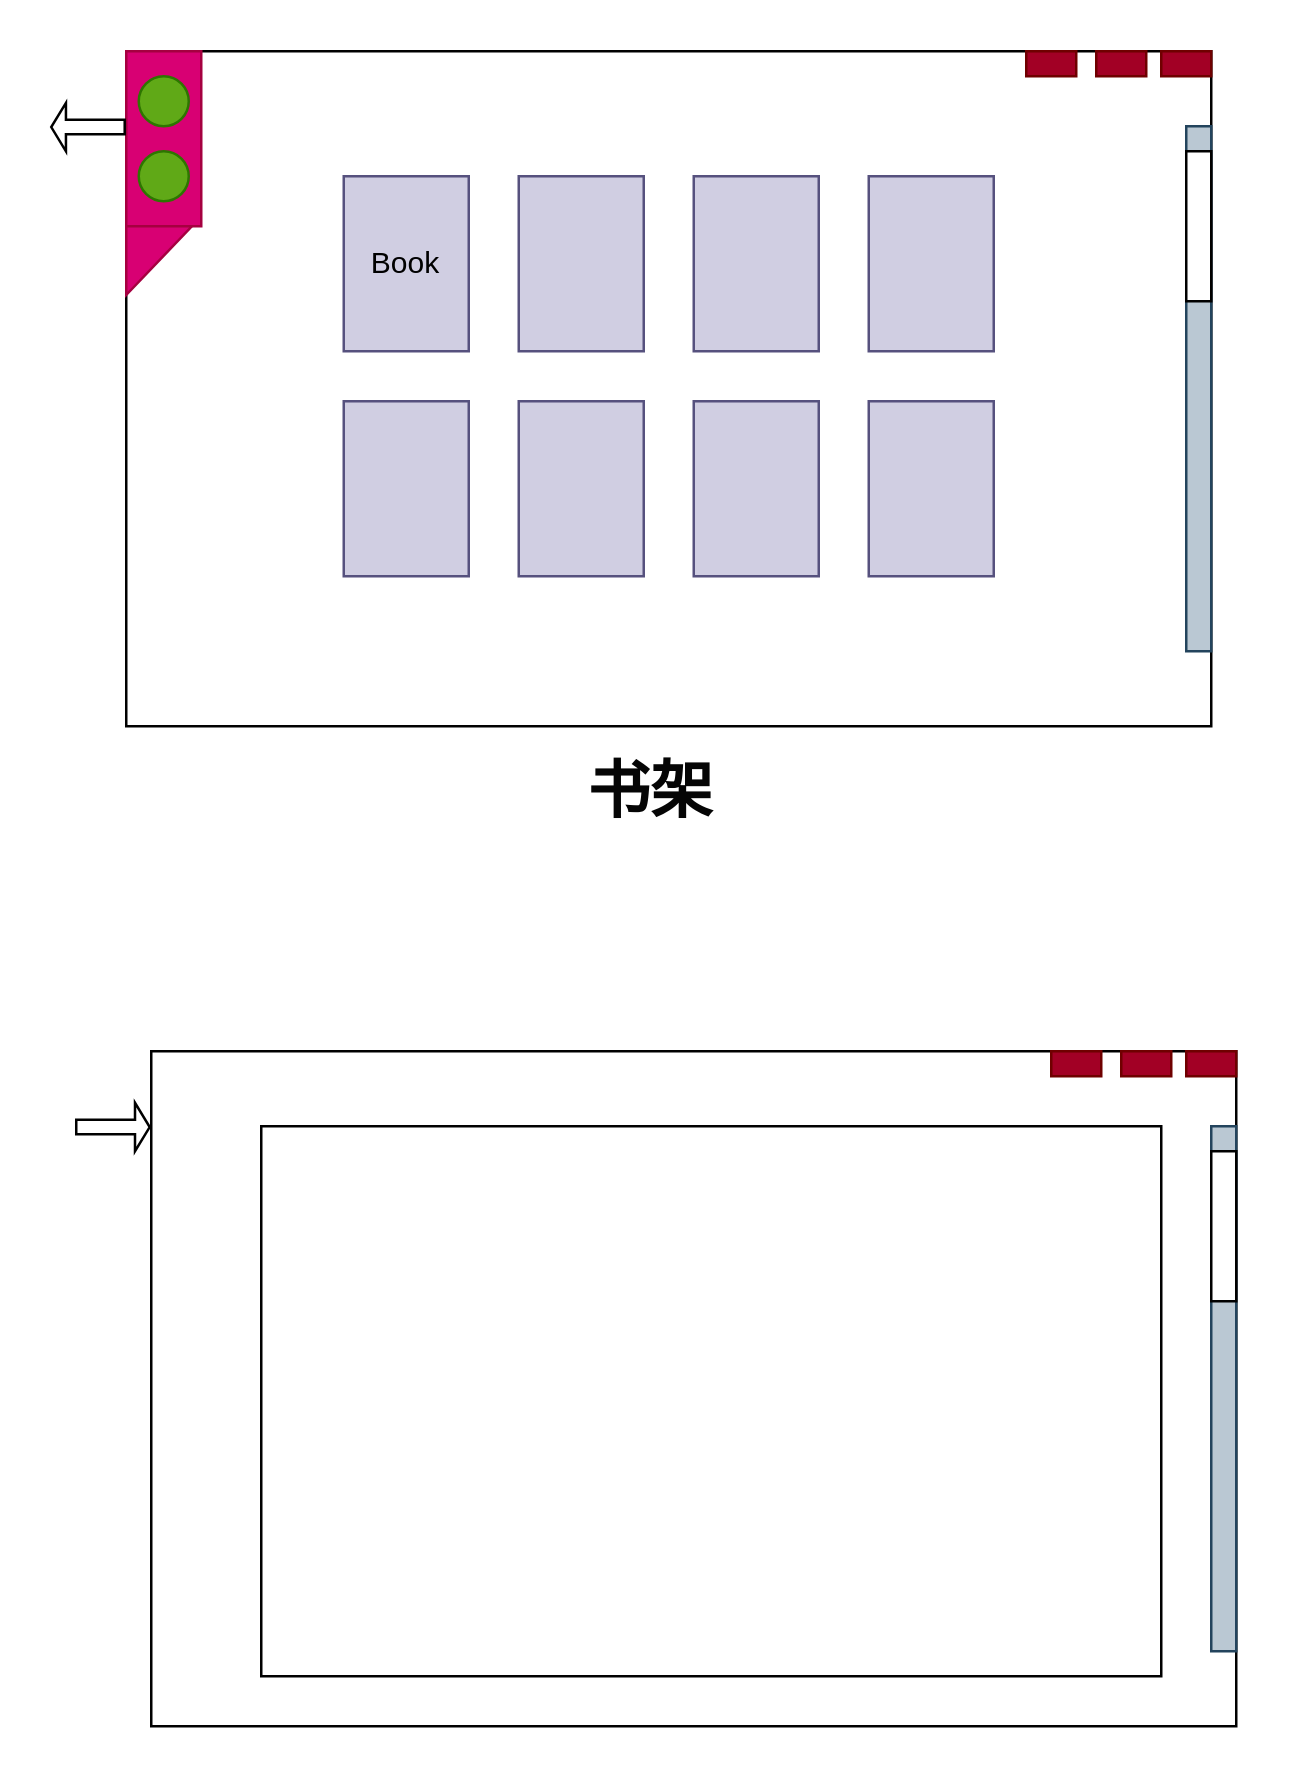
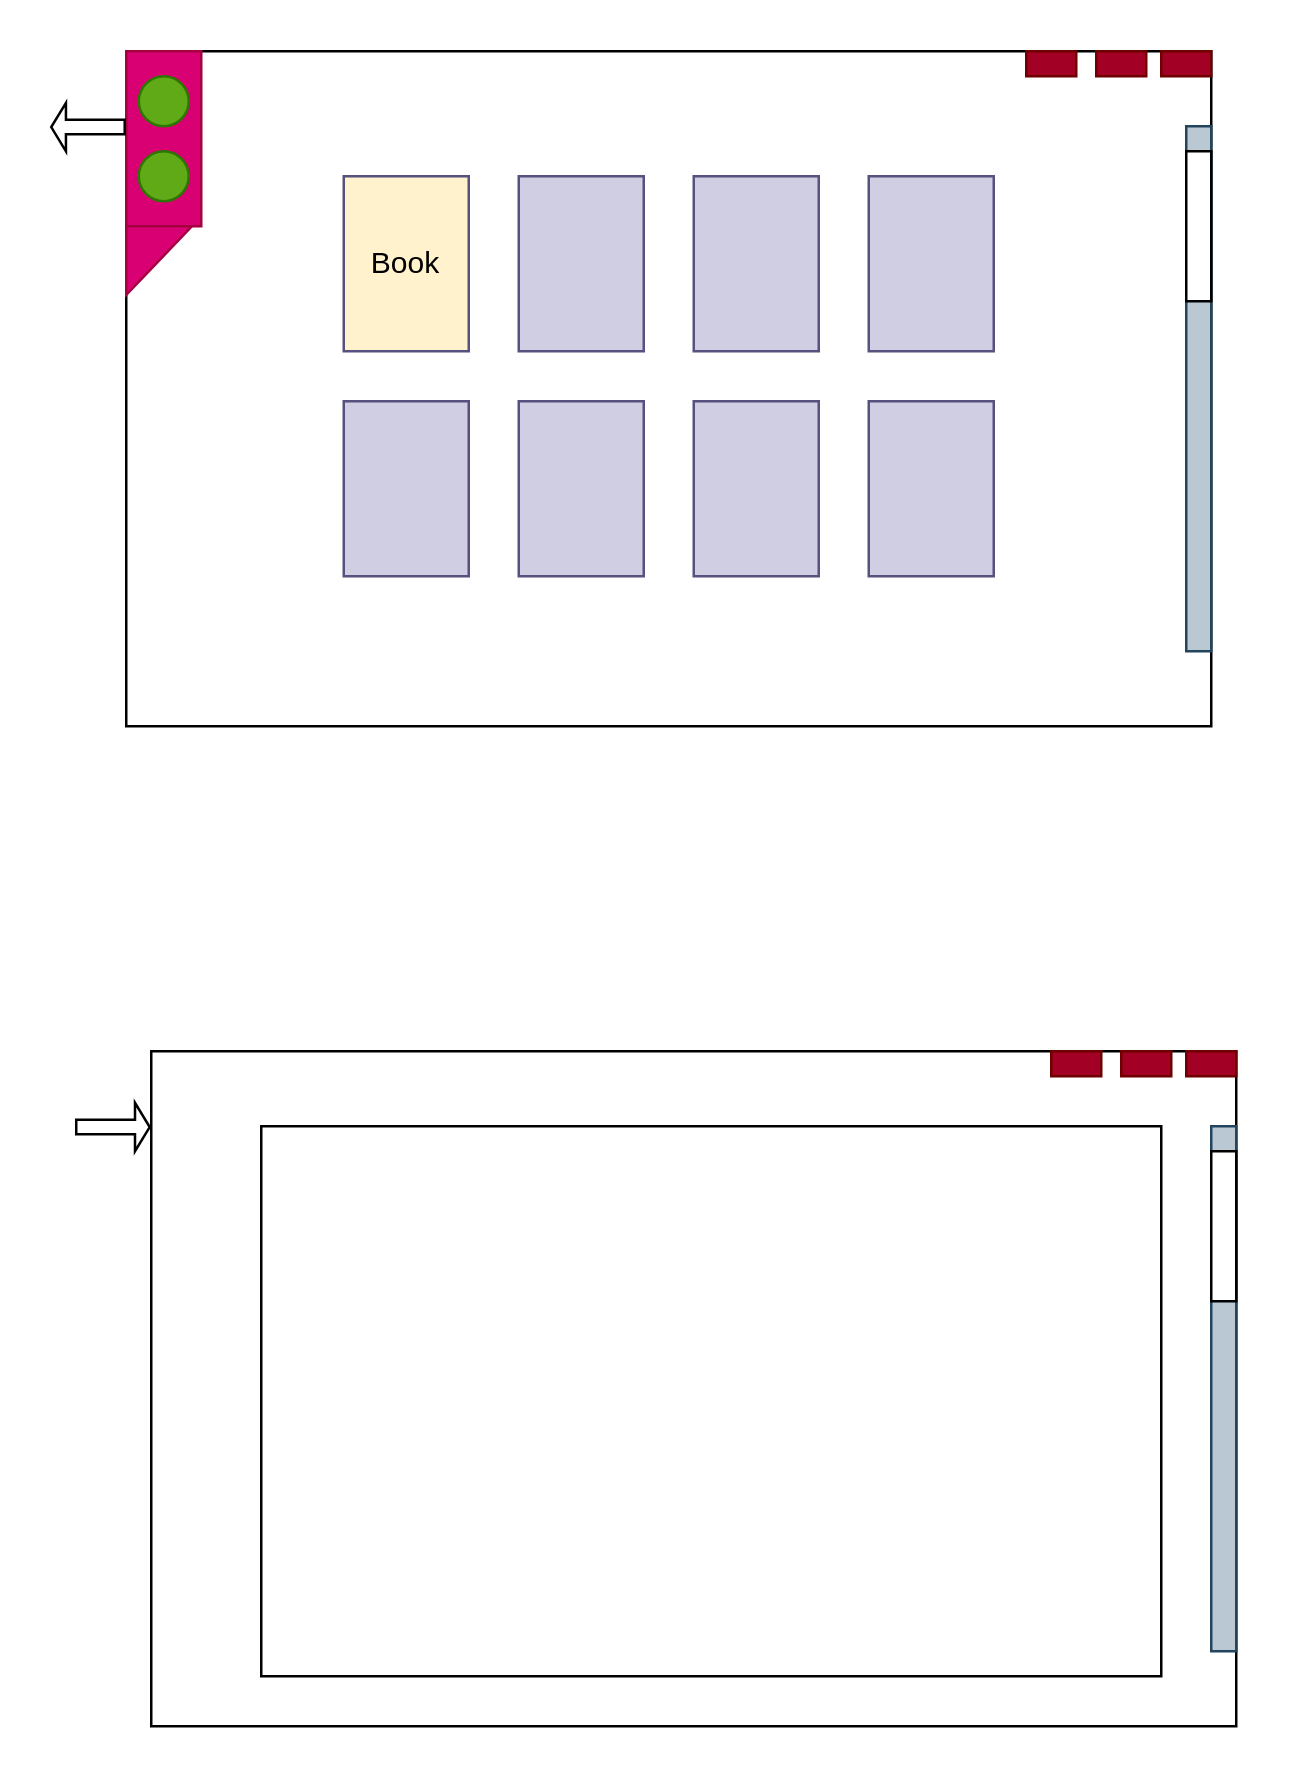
(406, 264) -> (406, 264)
(651, 789) -> none
